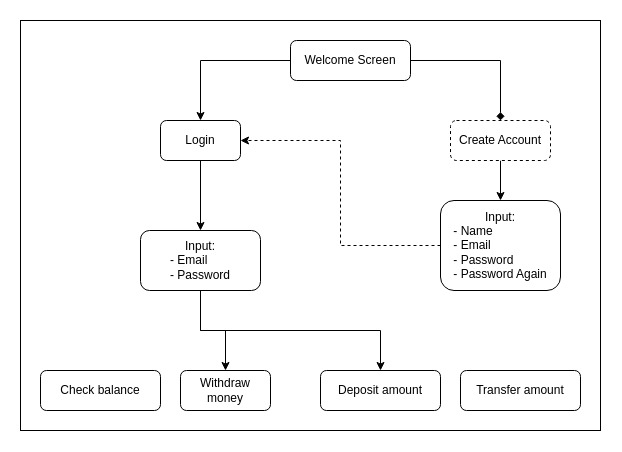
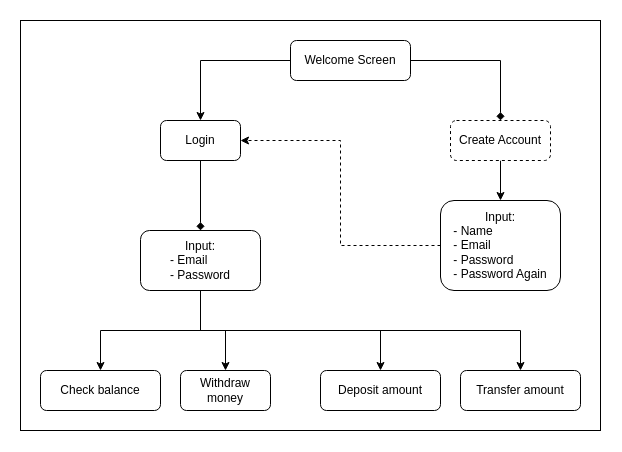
(201, 222) -> (201, 222)
none -> (134, 331)
none -> (468, 331)
